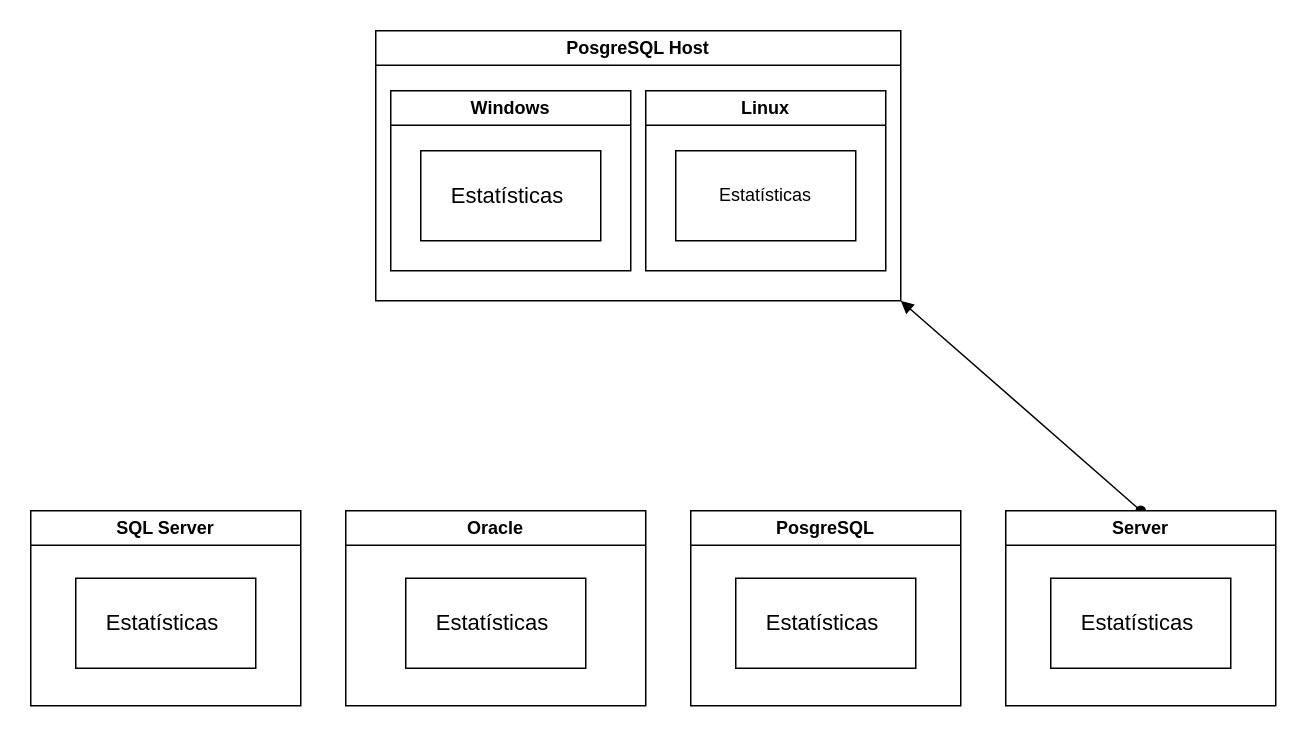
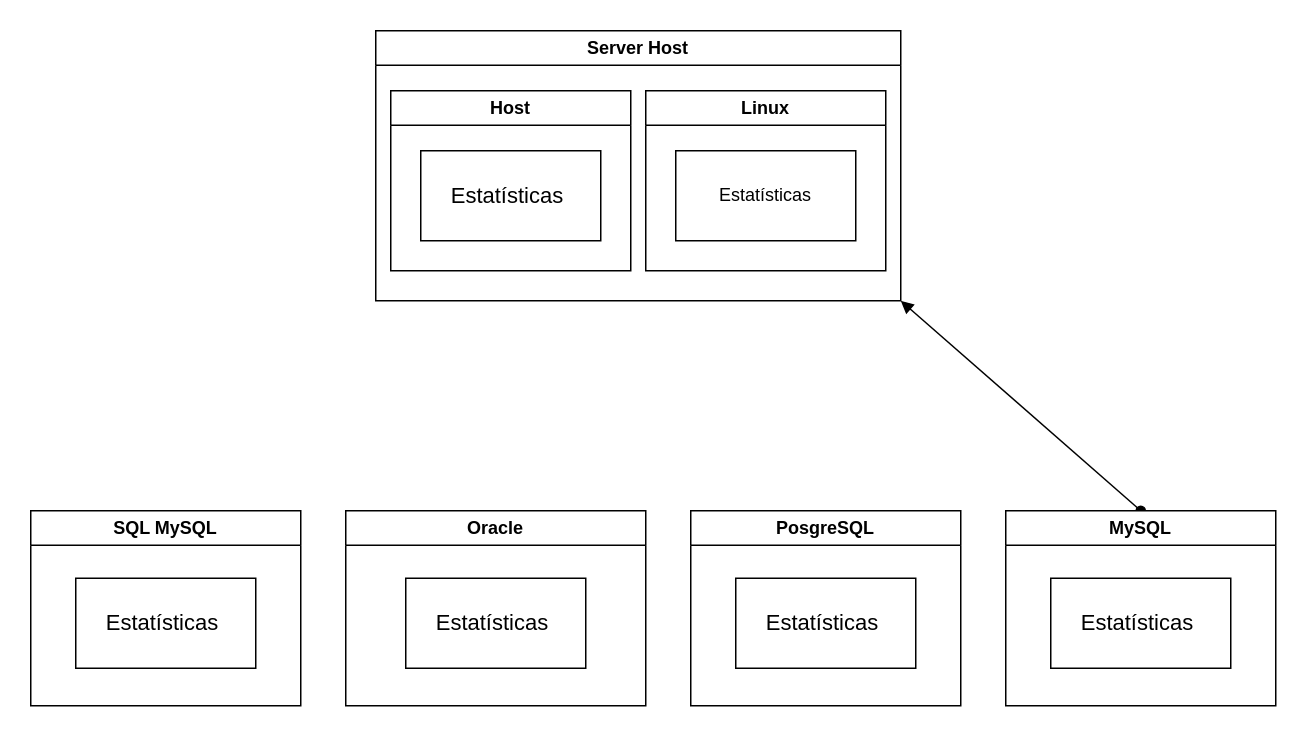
(638, 49) -> (638, 49)
(511, 109) -> (511, 109)
(166, 529) -> (166, 529)
(1141, 529) -> (1141, 529)
